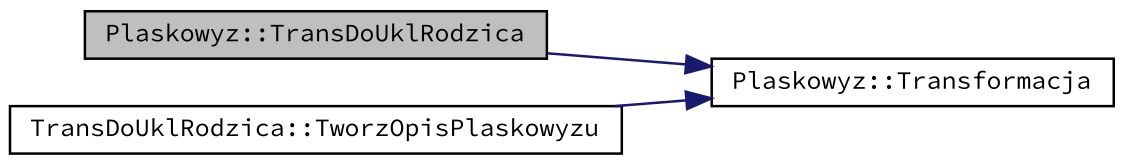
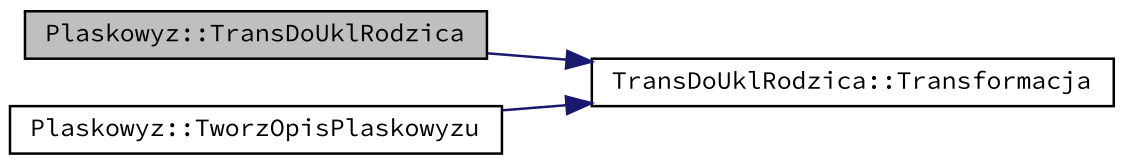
(913, 82) -> (853, 82)
(316, 130) -> (256, 130)
